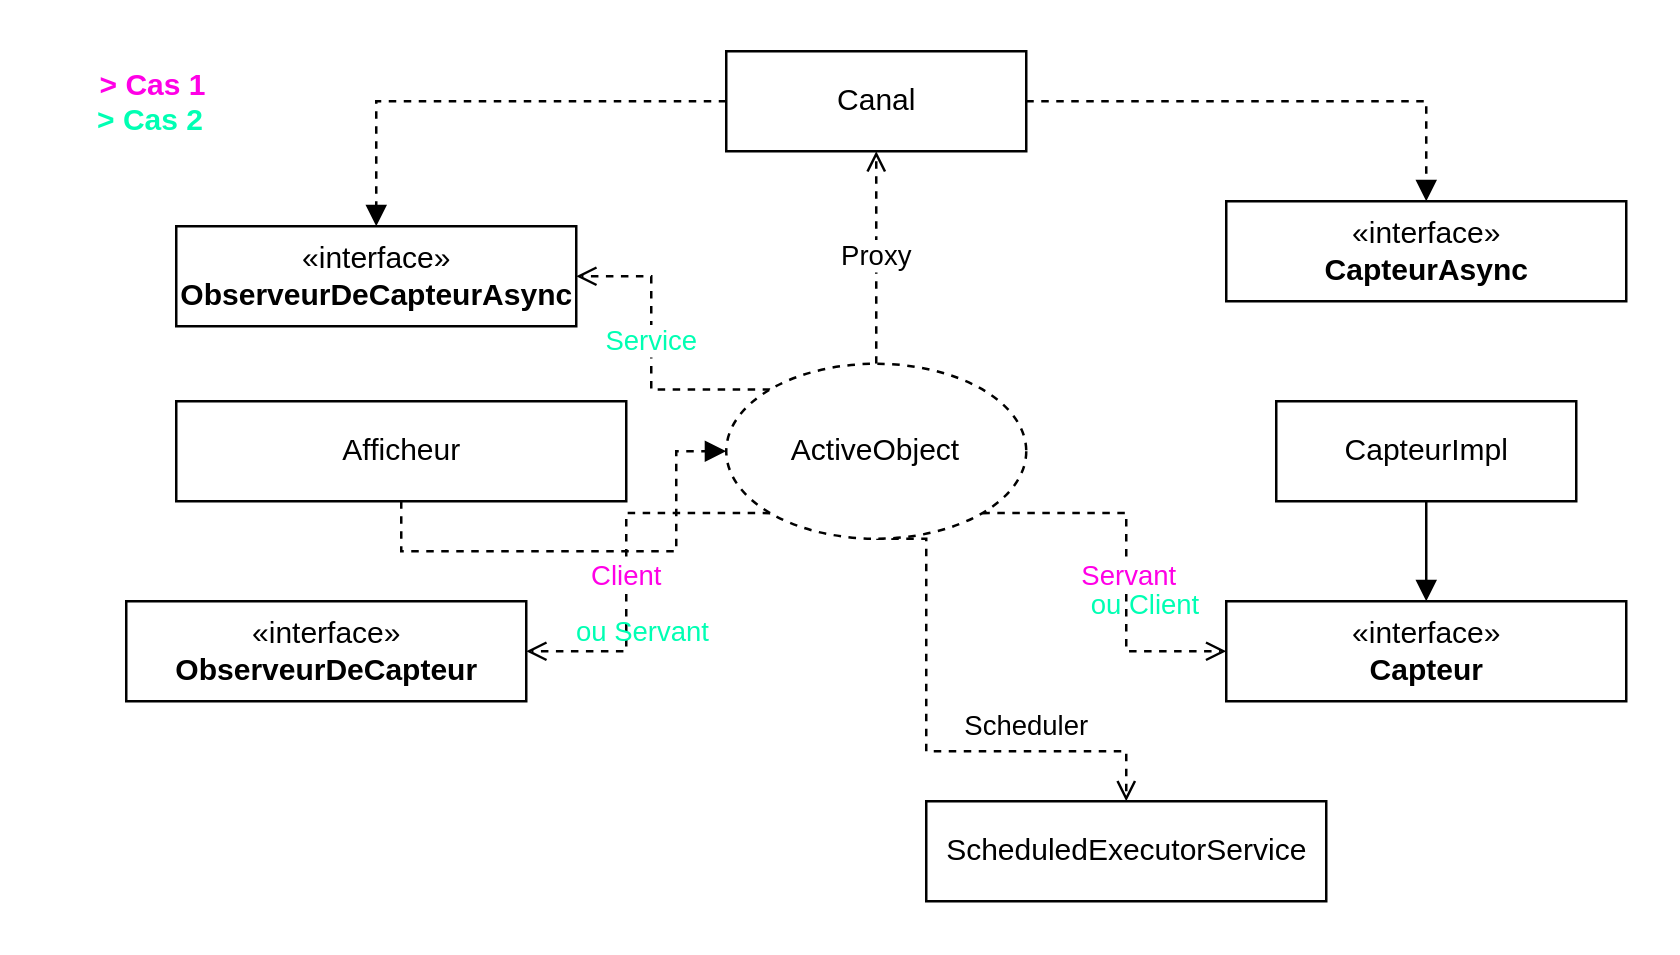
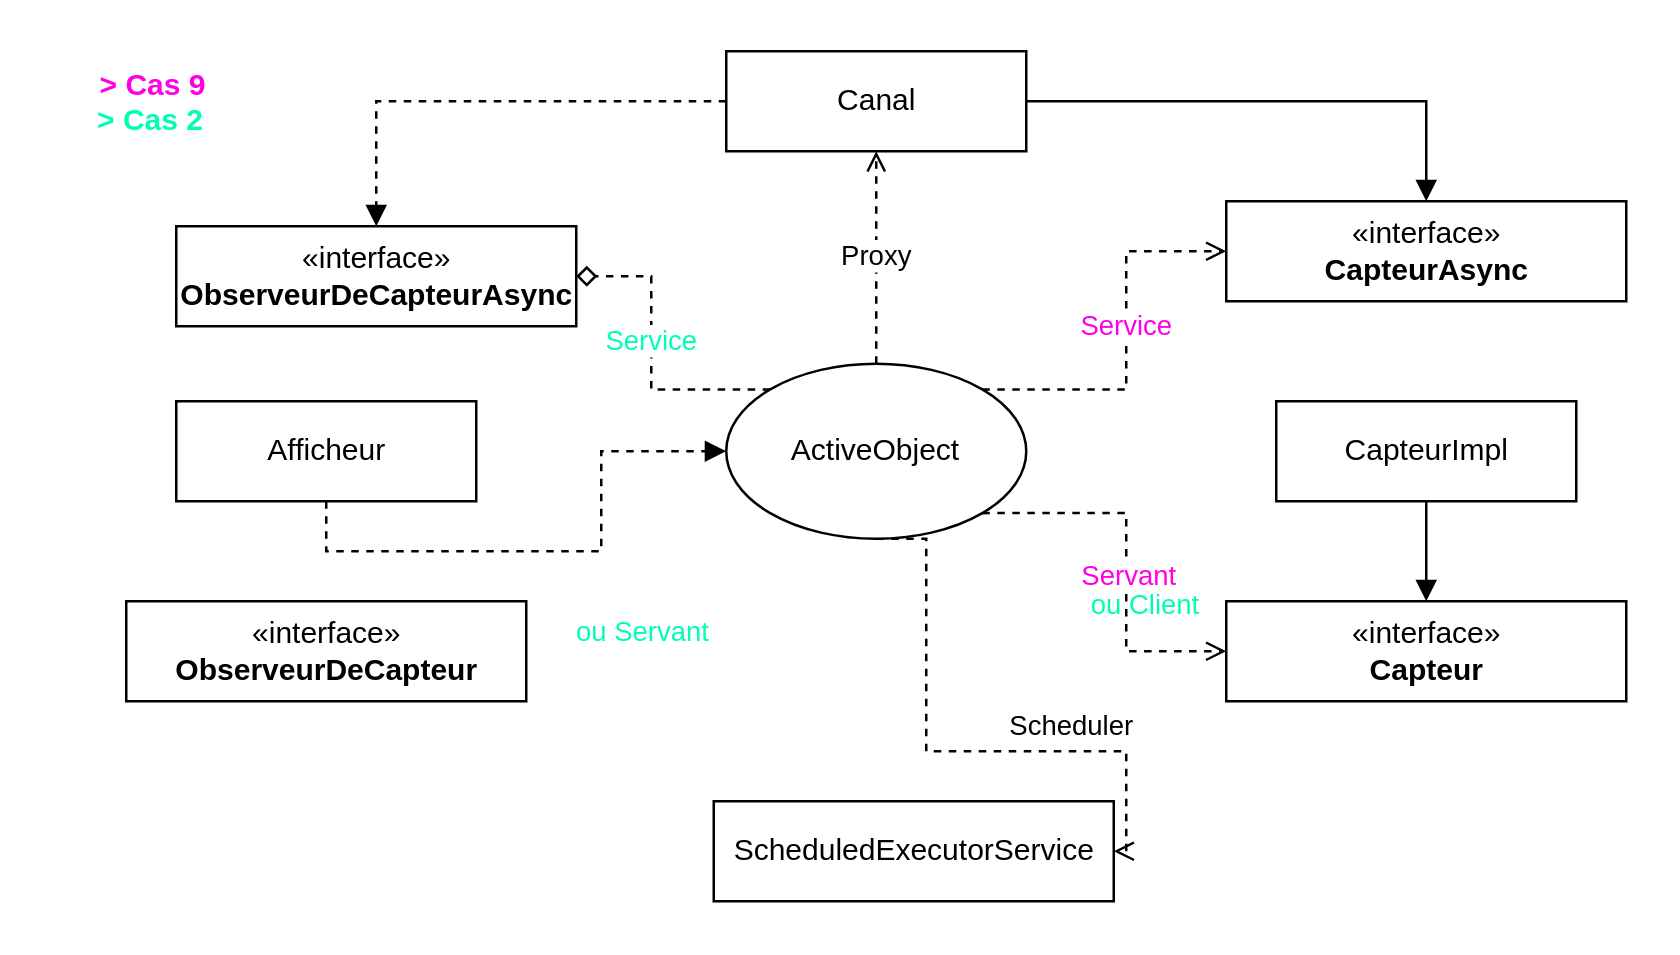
(153, 85) -> (153, 85)
(1267, 101) -> (1267, 101)
(590, 276) -> (597, 276)
none -> (1077, 389)
(401, 451) -> (326, 451)
(876, 451) -> (876, 451)
(621, 651) -> none
(1126, 851) -> (914, 851)
